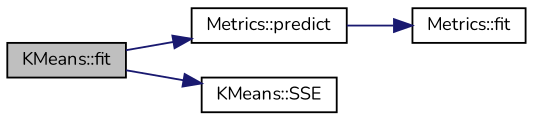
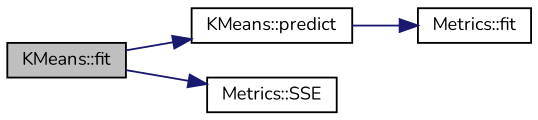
(269, 26) -> (272, 26)
(269, 95) -> (272, 95)
